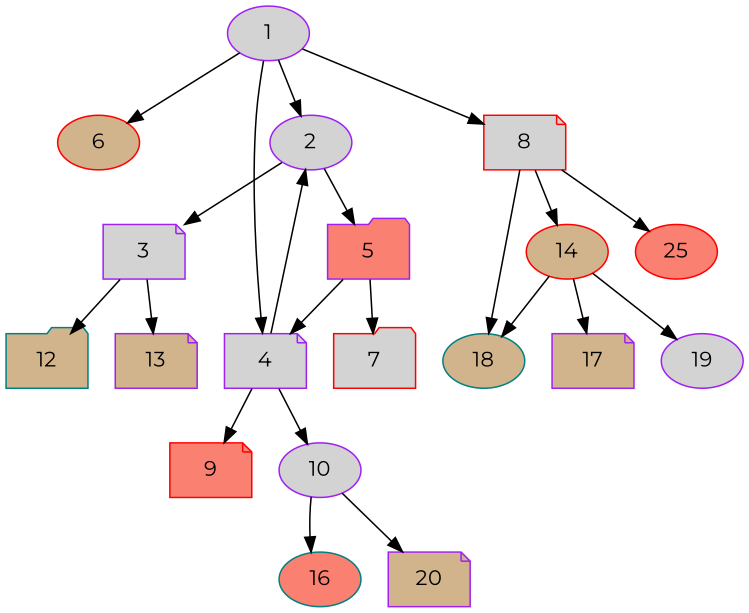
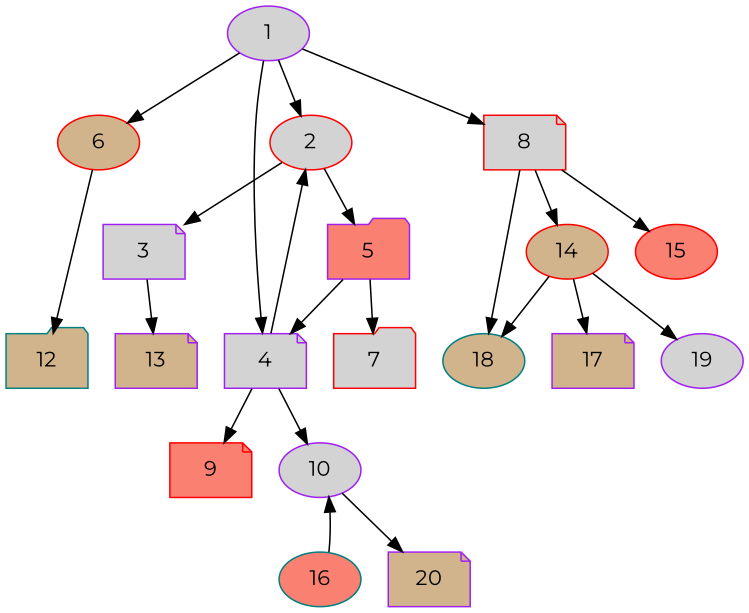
(311, 143) -> (311, 143)
(676, 252) -> (676, 252)
(101, 301) -> (75, 244)
(310, 517) -> (330, 532)
